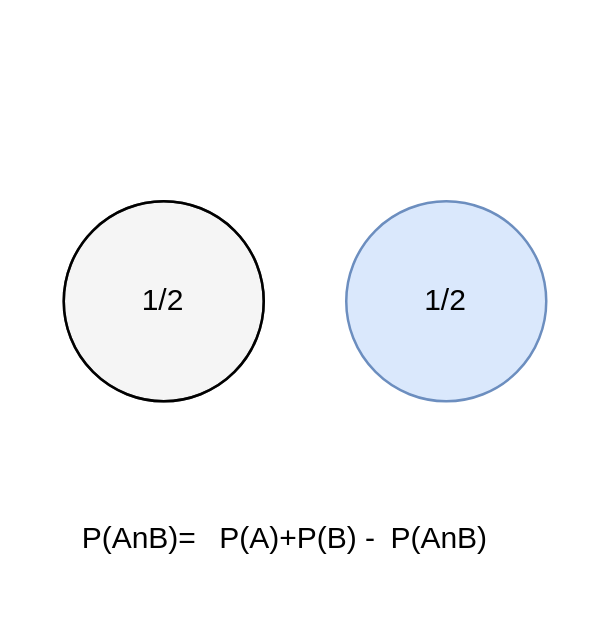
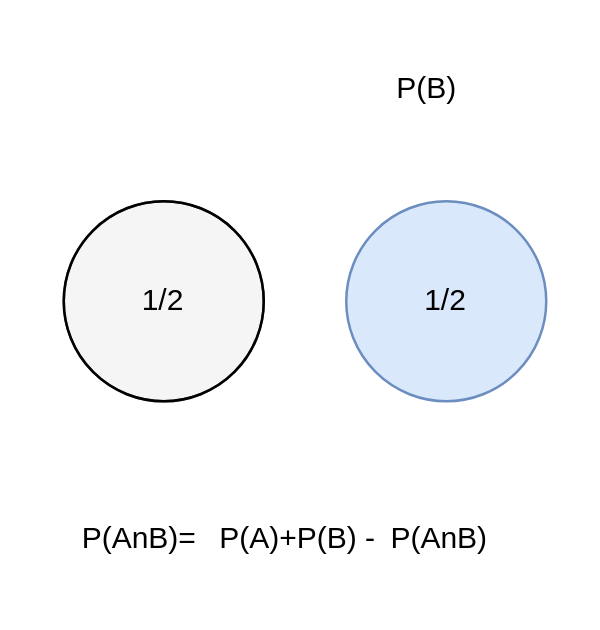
none -> (426, 89)
